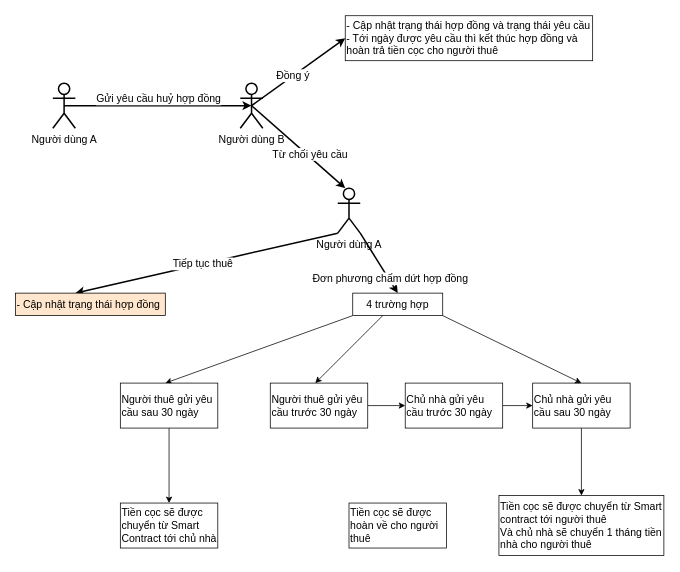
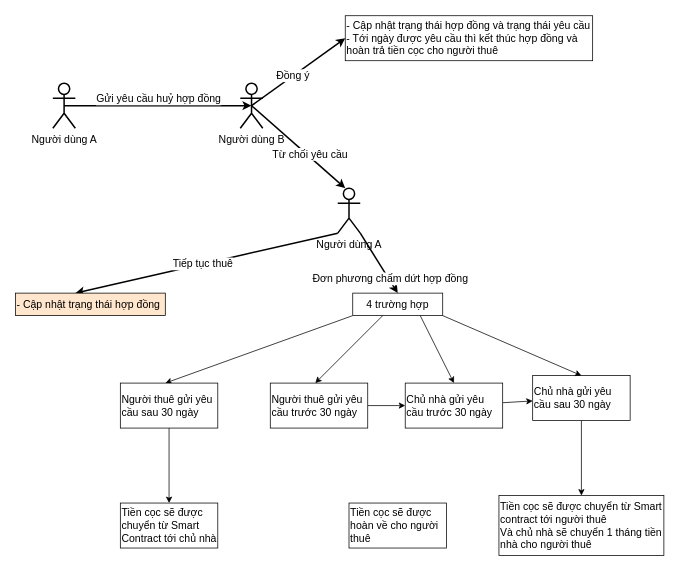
none -> (436, 347)
(582, 405) -> (582, 398)
